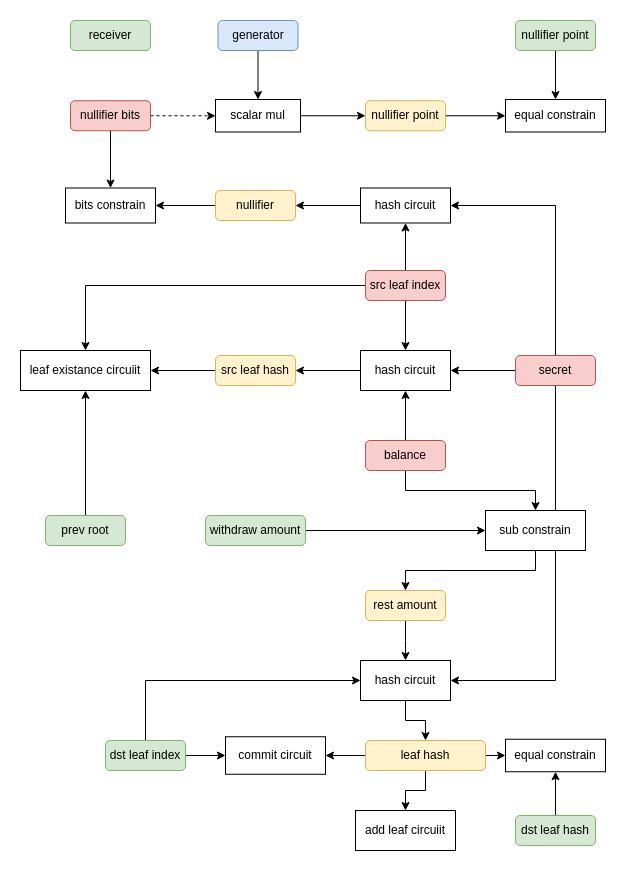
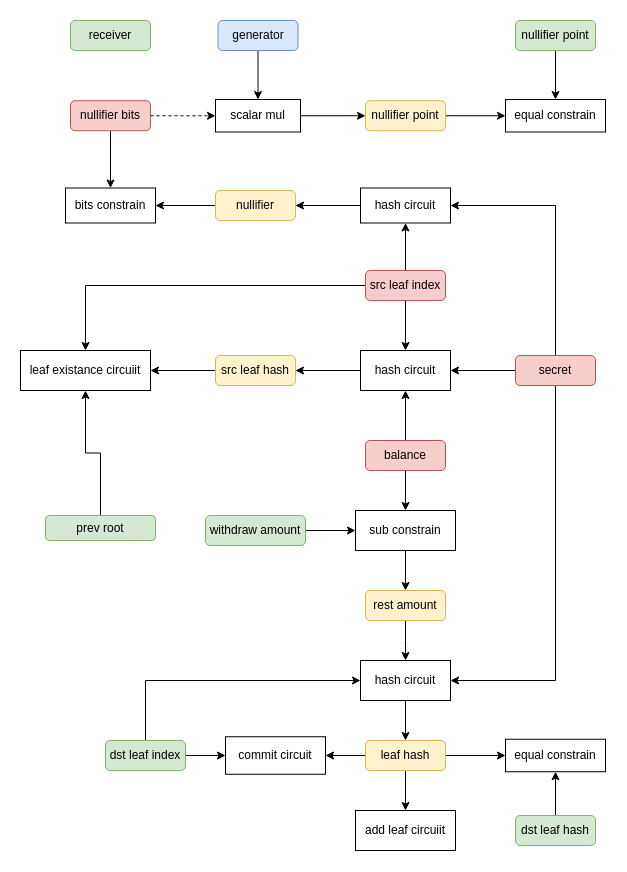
(86, 531) -> (101, 528)
(536, 531) -> (406, 531)
(426, 756) -> (406, 756)
